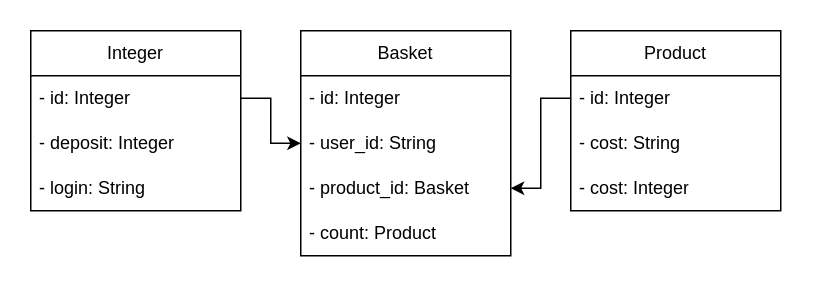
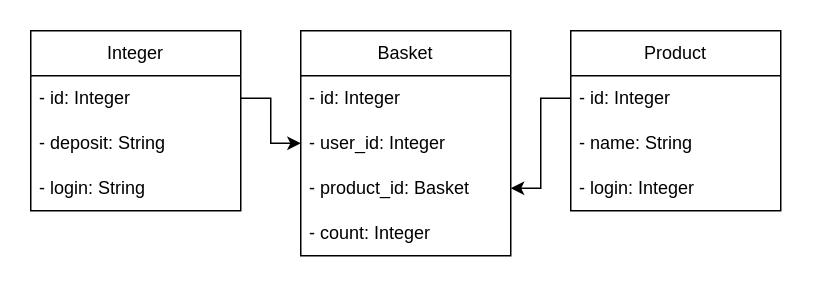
(121, 143) -> (114, 143)
(384, 143) -> (391, 143)
(641, 143) -> (641, 143)
(648, 188) -> (649, 188)
(383, 233) -> (383, 233)
